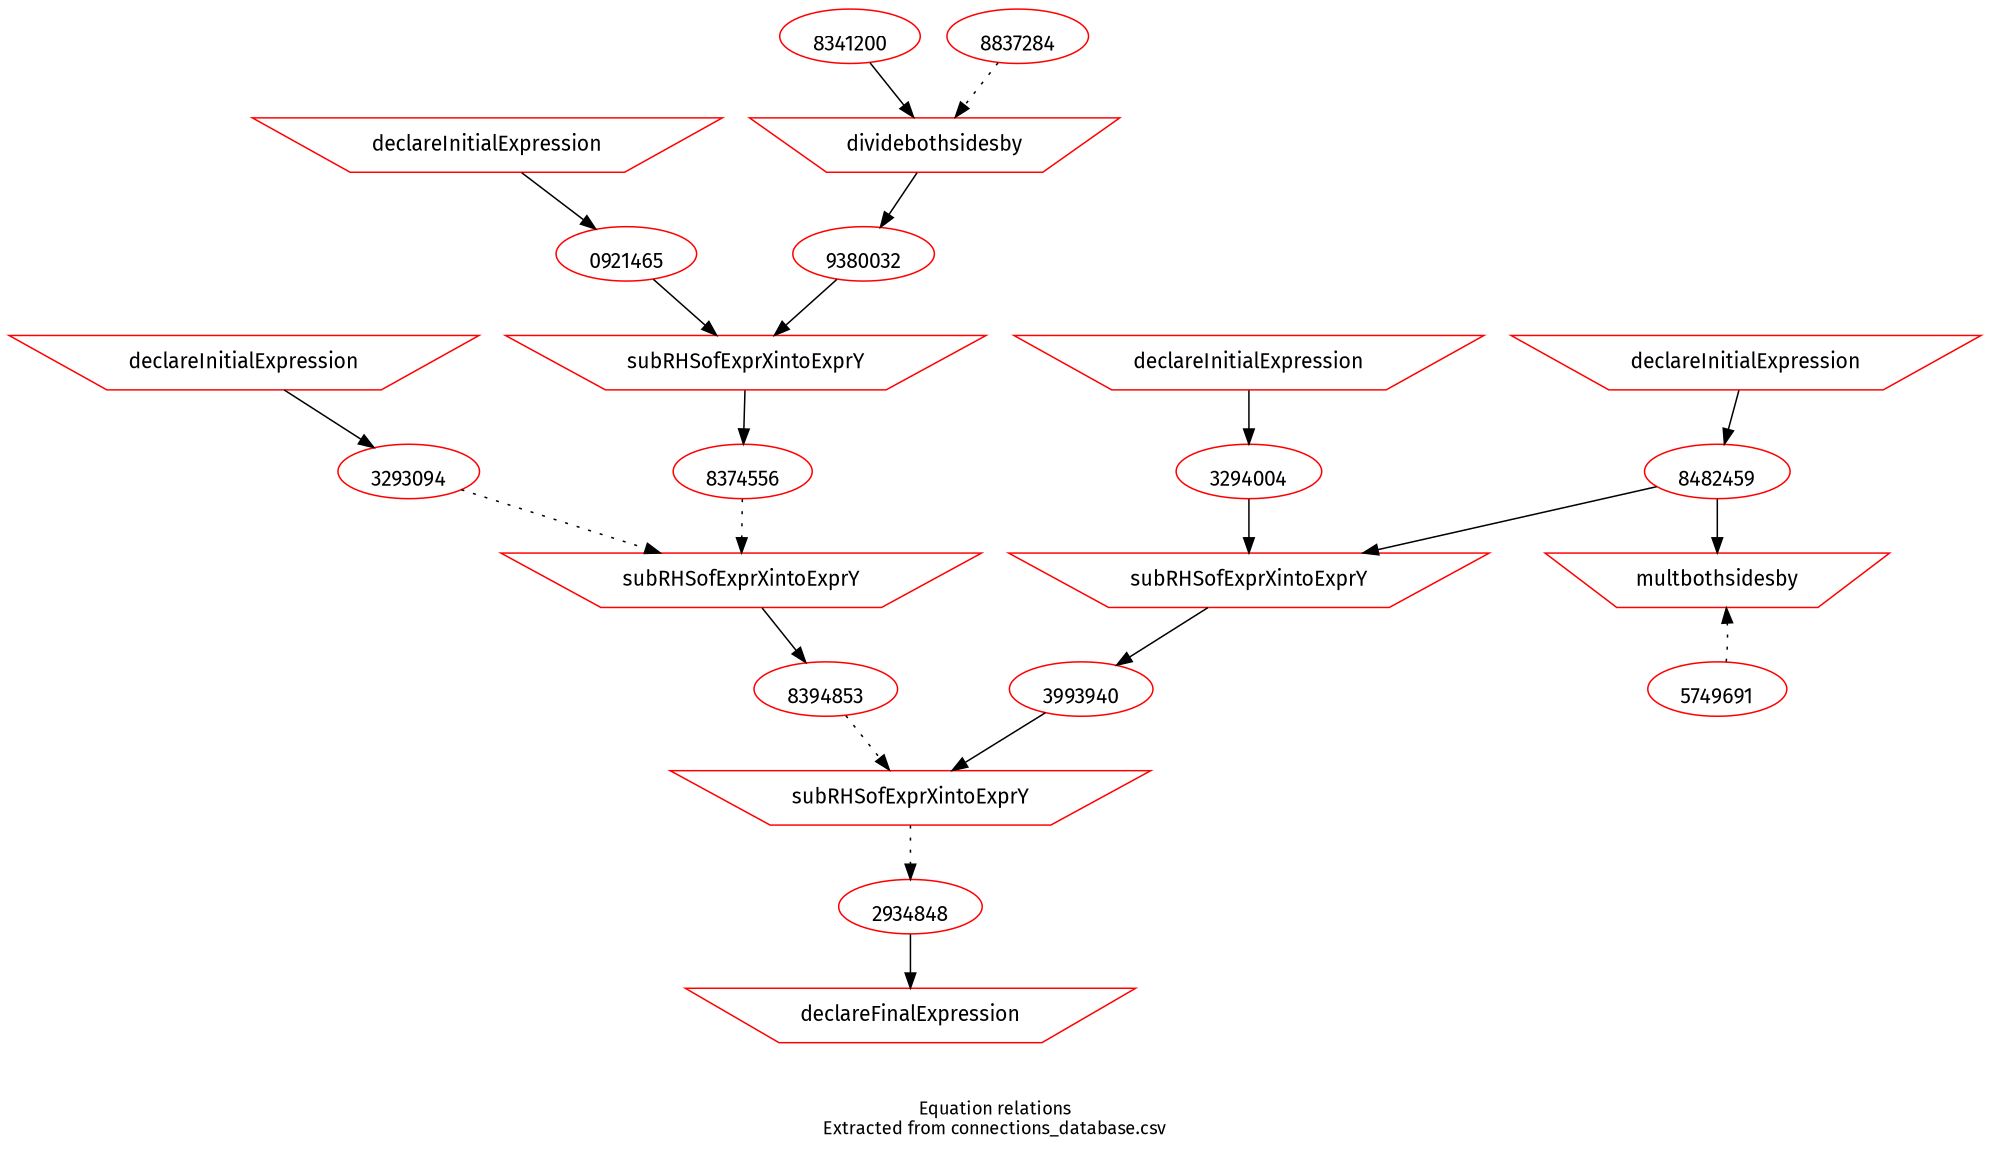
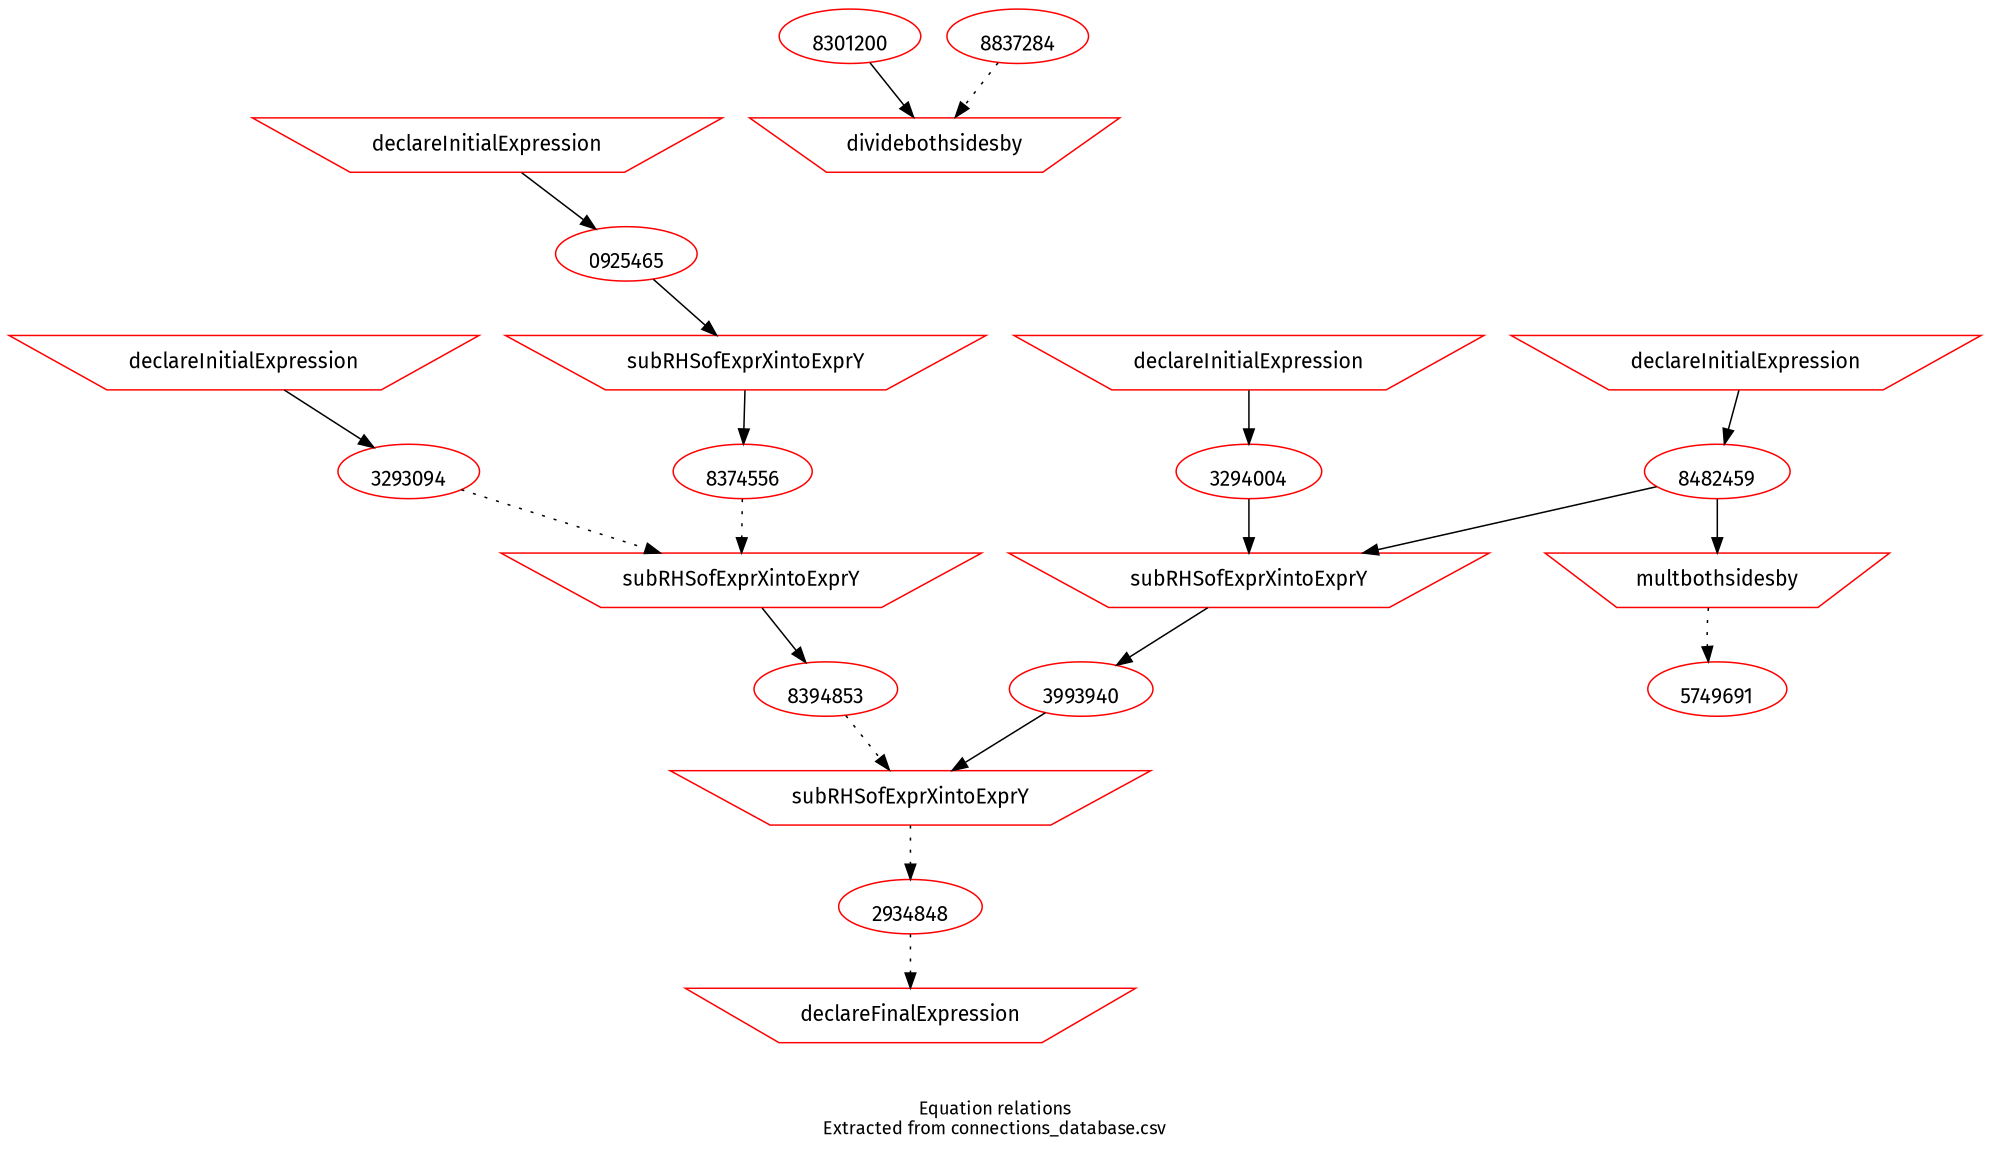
(850, 36) -> (850, 36)
(626, 254) -> (626, 254)
(864, 254) -> none
(1728, 642) -> (1707, 627)
(910, 954) -> (910, 954)
